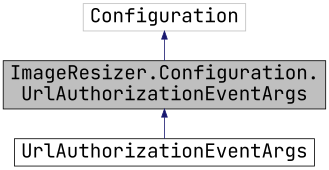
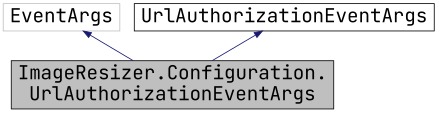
(164, 17) -> (62, 17)
(164, 128) -> (234, 48)
